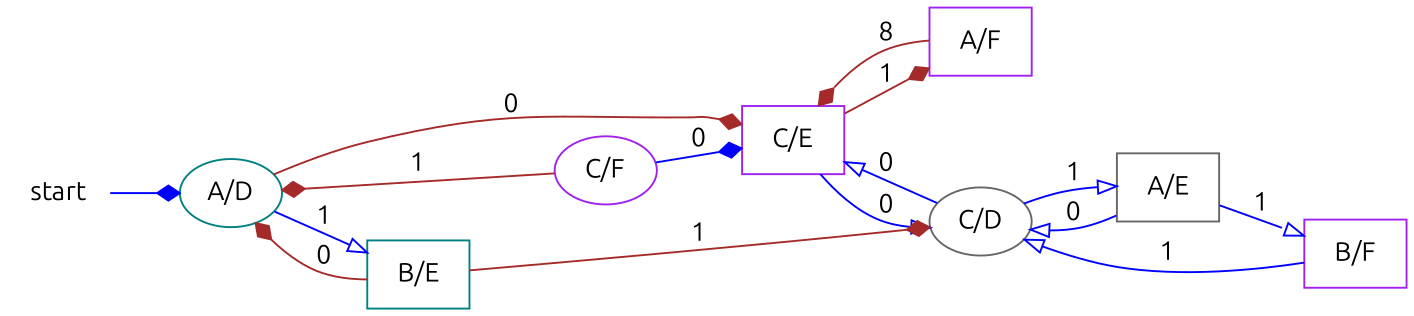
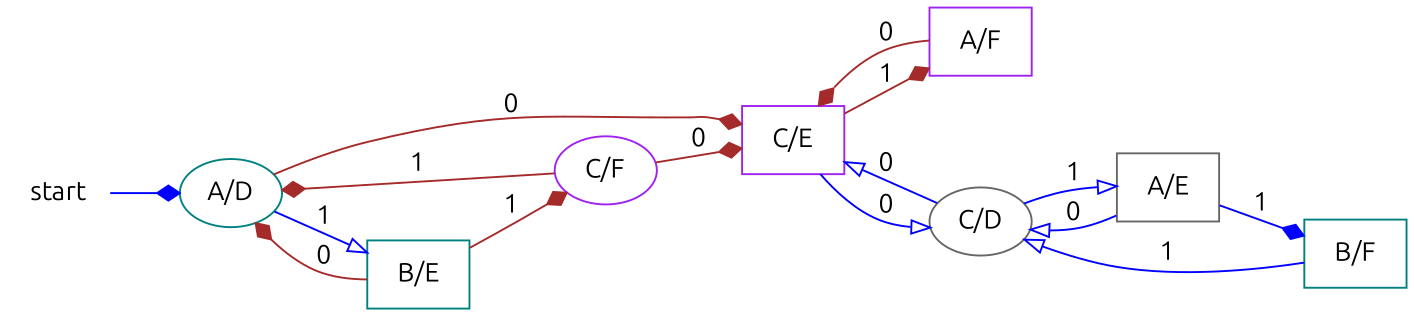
(887, 33) -> (887, 33)
(687, 157) -> (687, 157)
(1251, 217) -> (1251, 217)
(688, 251) -> (509, 226)
(1355, 254) -> (1355, 254)
